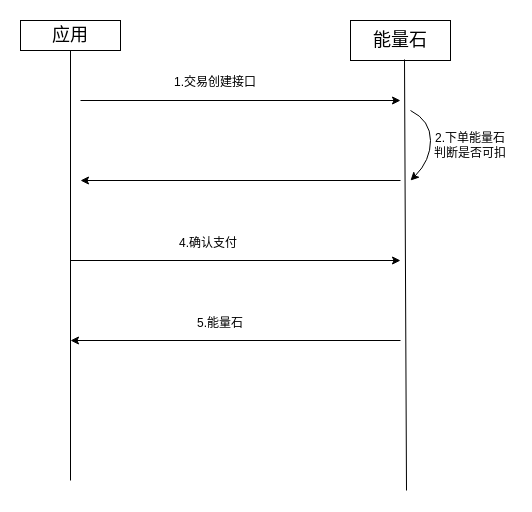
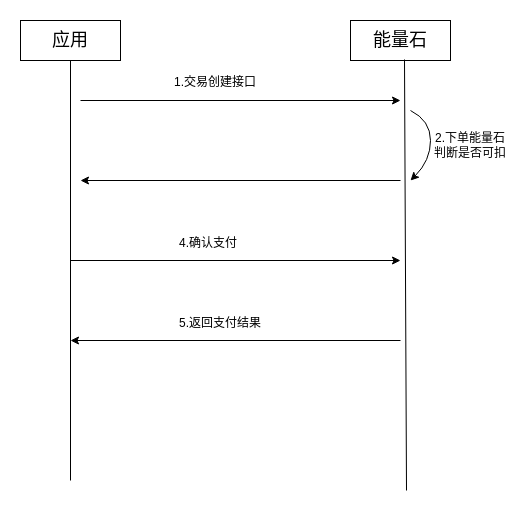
(71, 36) -> (71, 41)
(221, 324) -> (221, 324)
